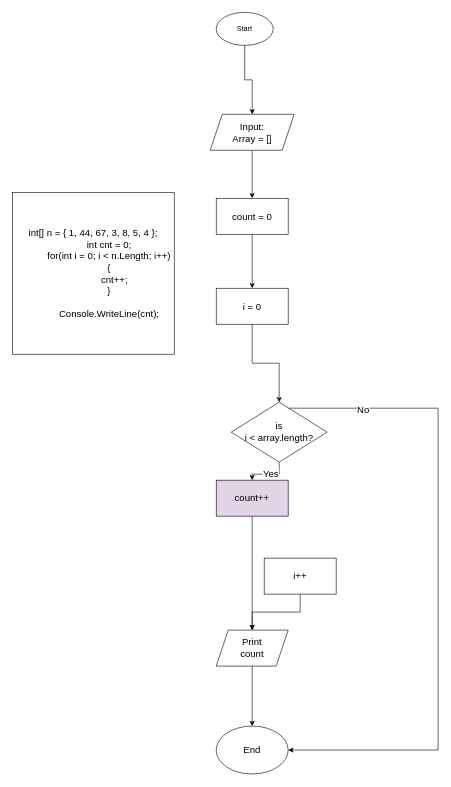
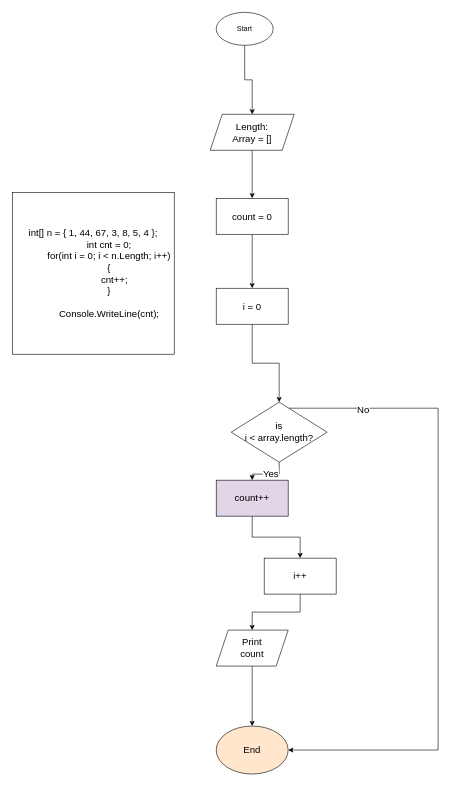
(252, 132) -> (252, 132)
(252, 572) -> (300, 552)
(252, 750) -> (252, 750)
